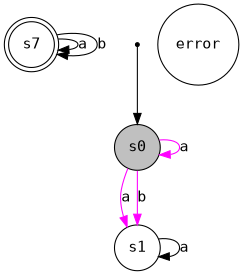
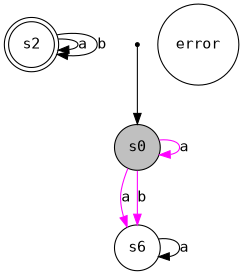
(31, 45) -> (31, 45)
(137, 248) -> (137, 248)
